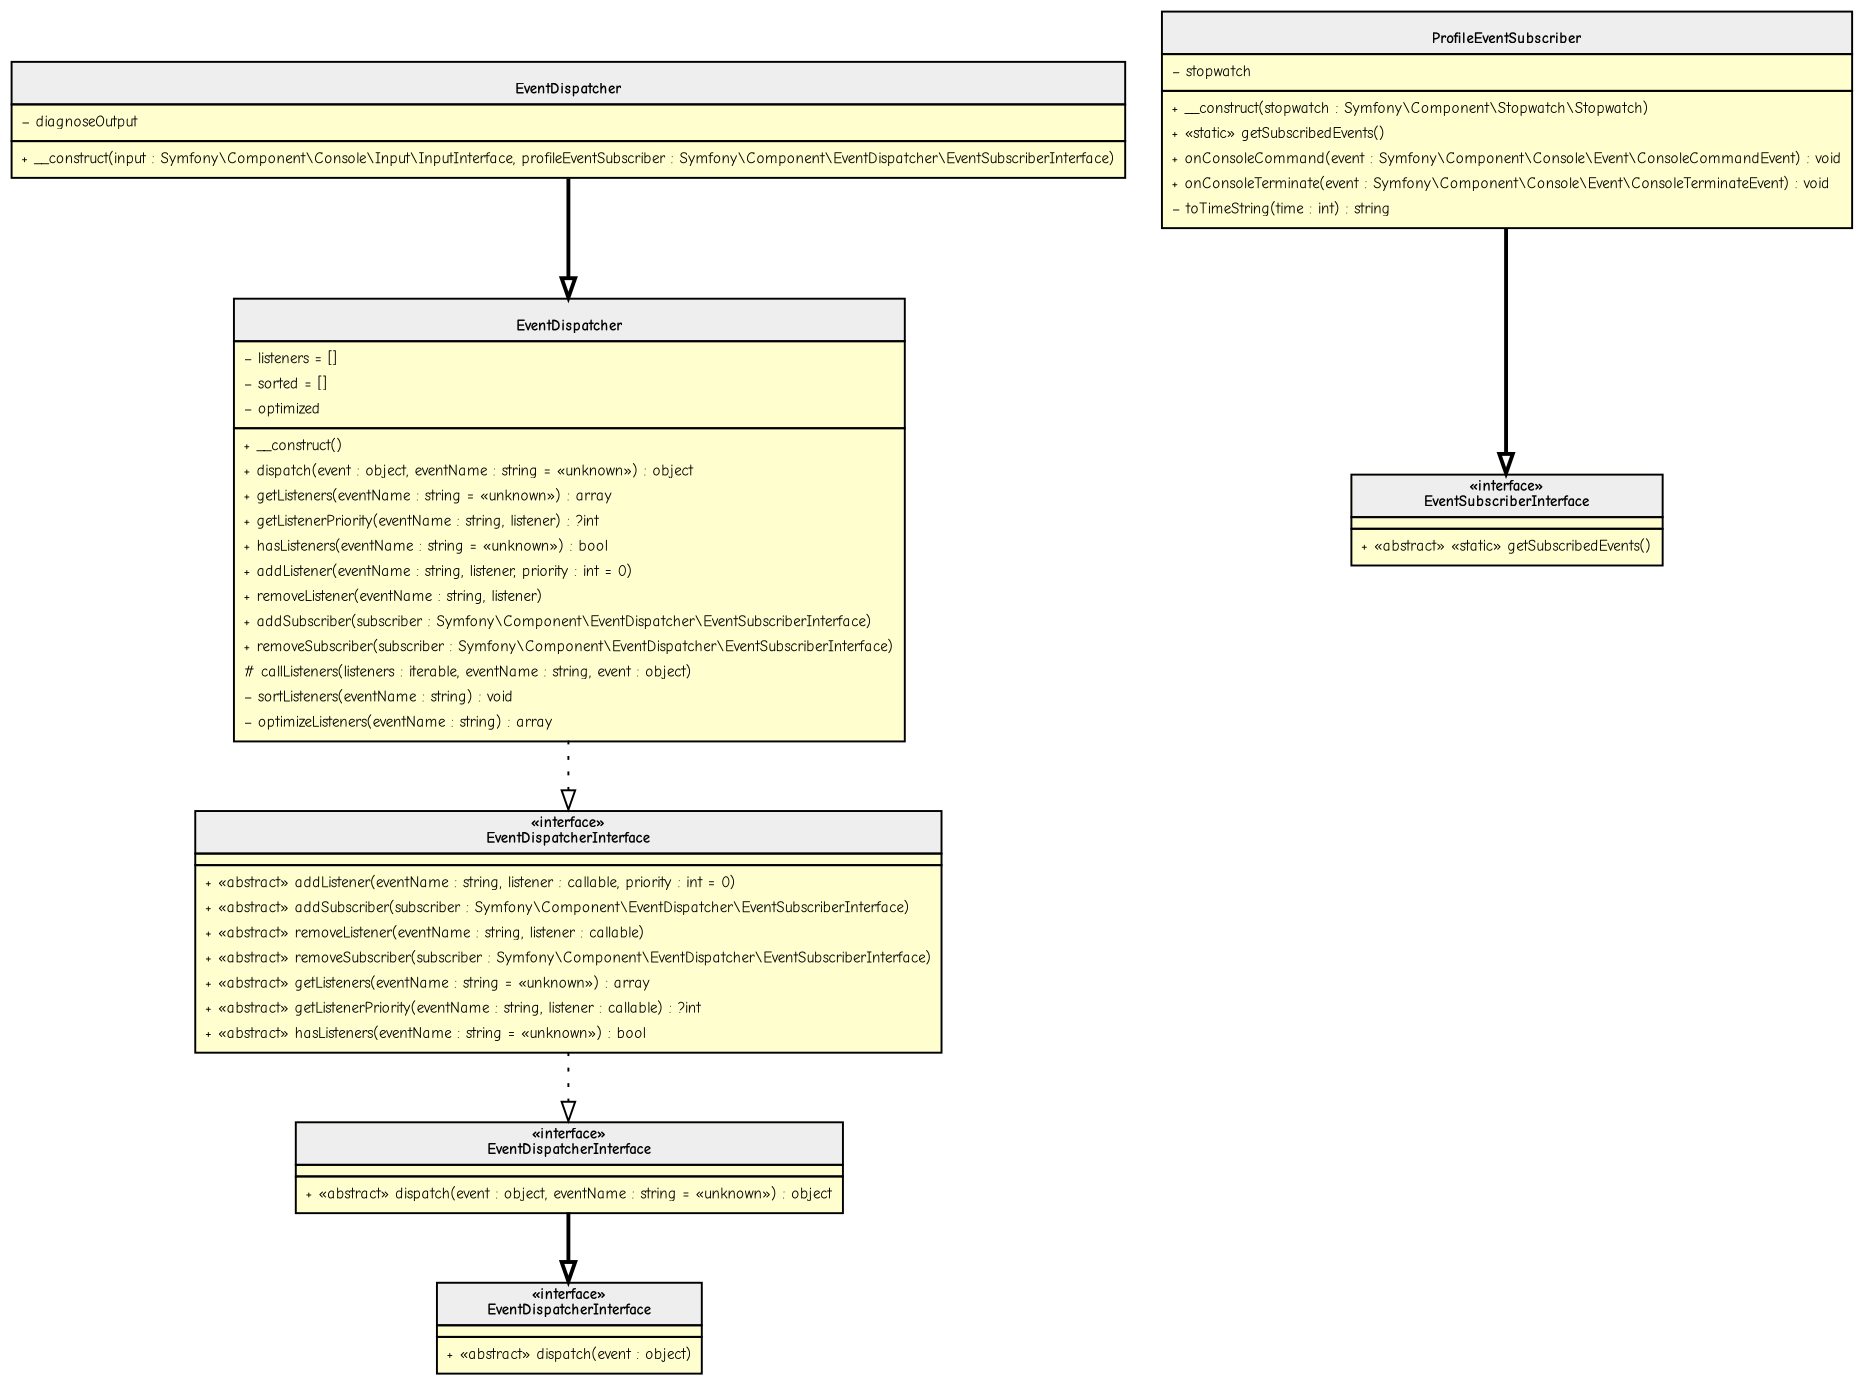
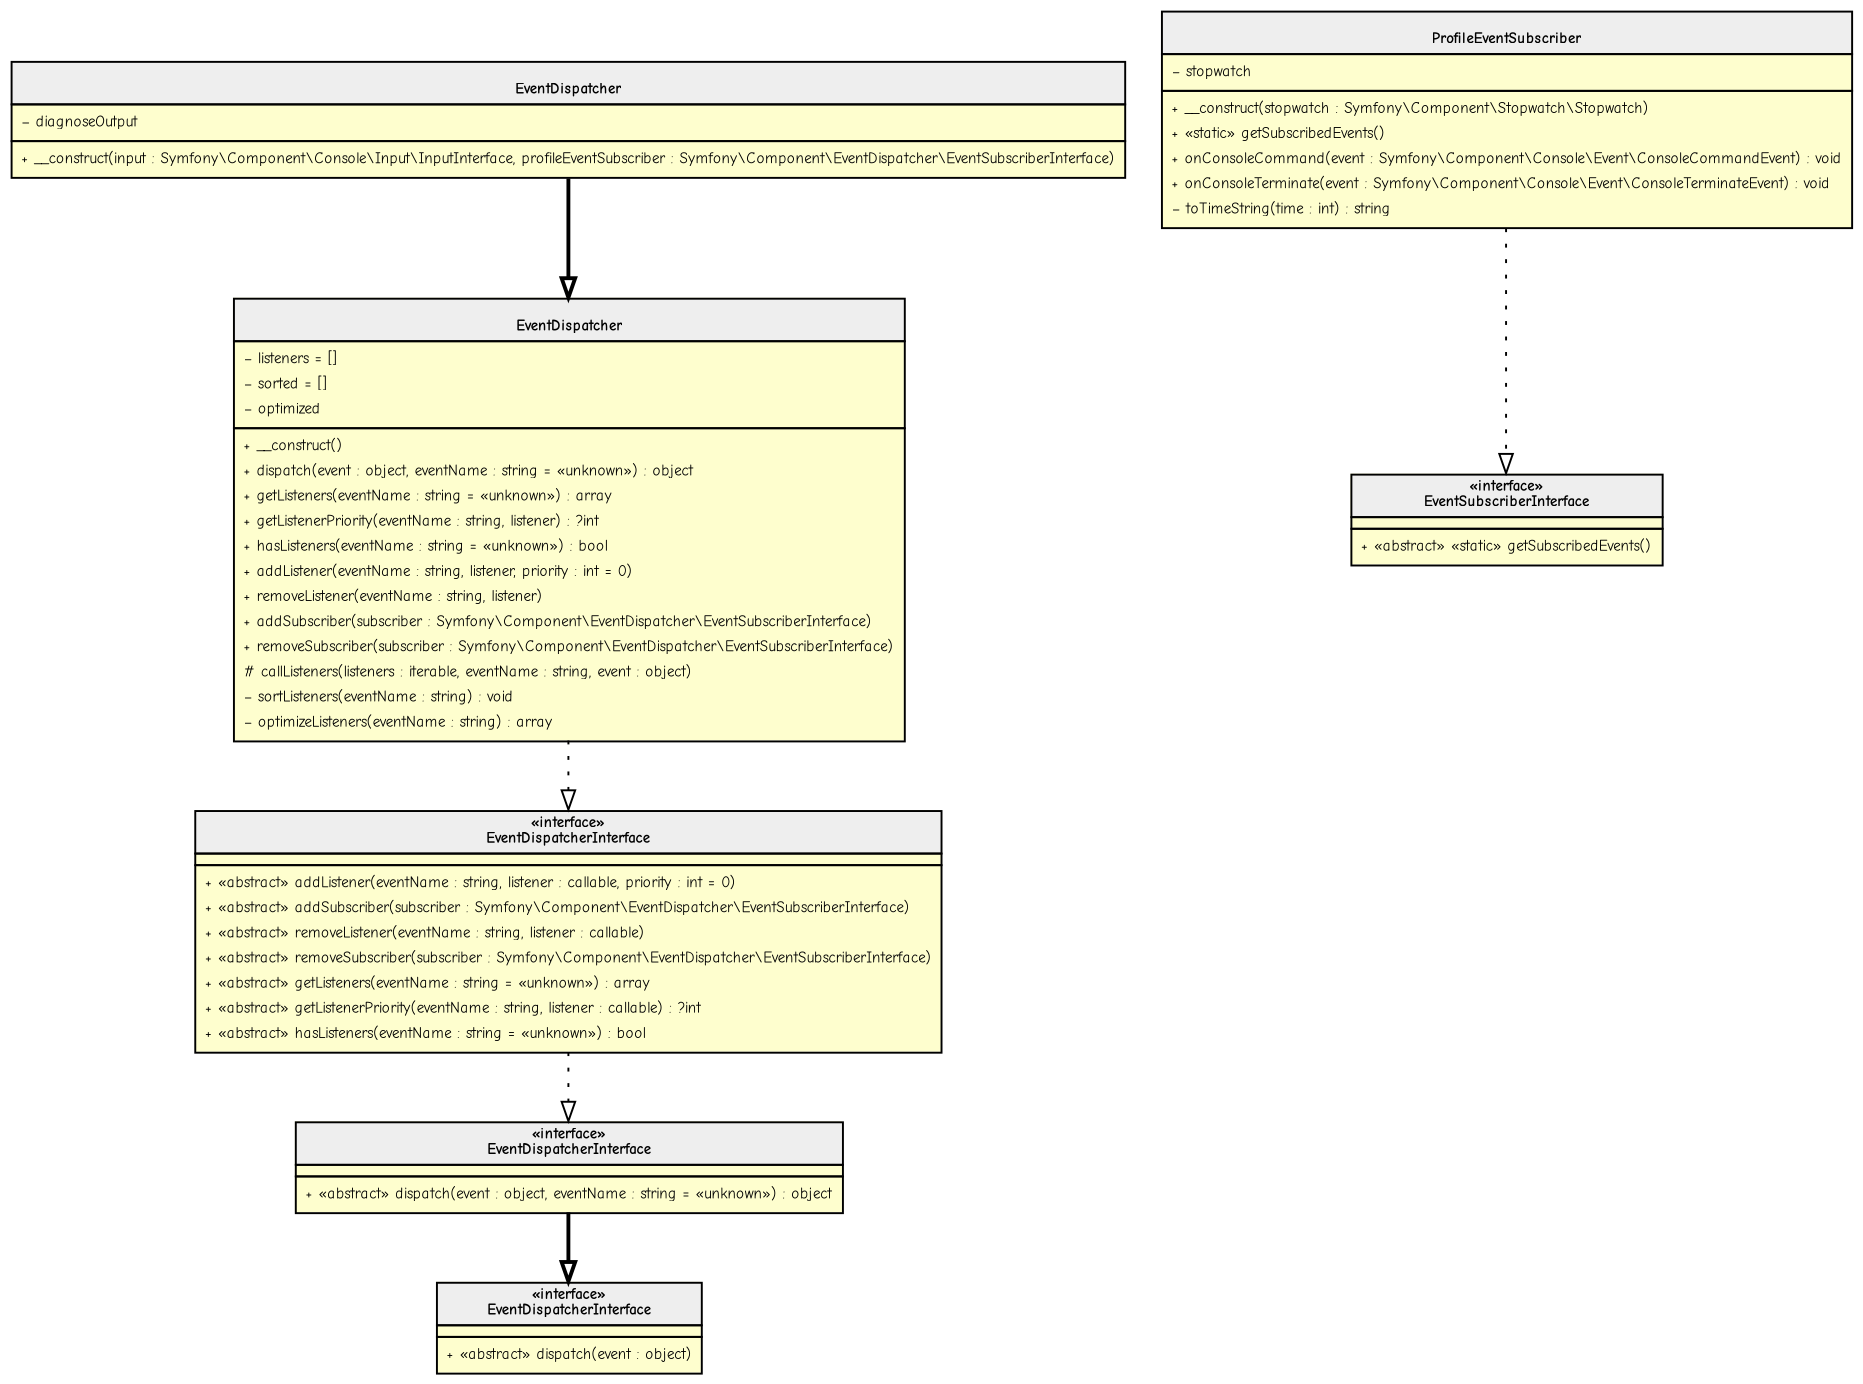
(1506, 341) -> (1506, 341)
